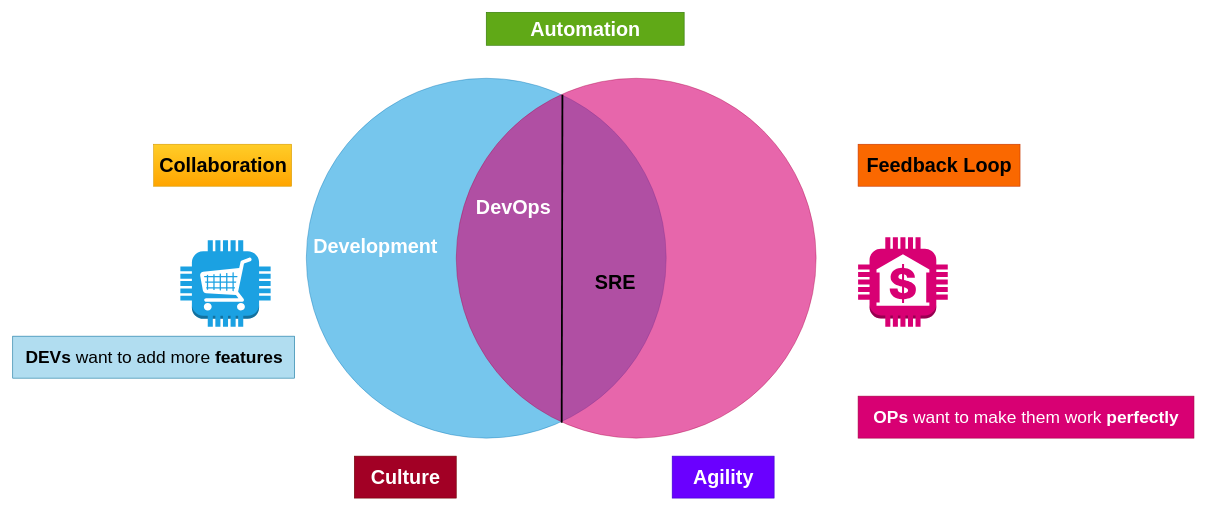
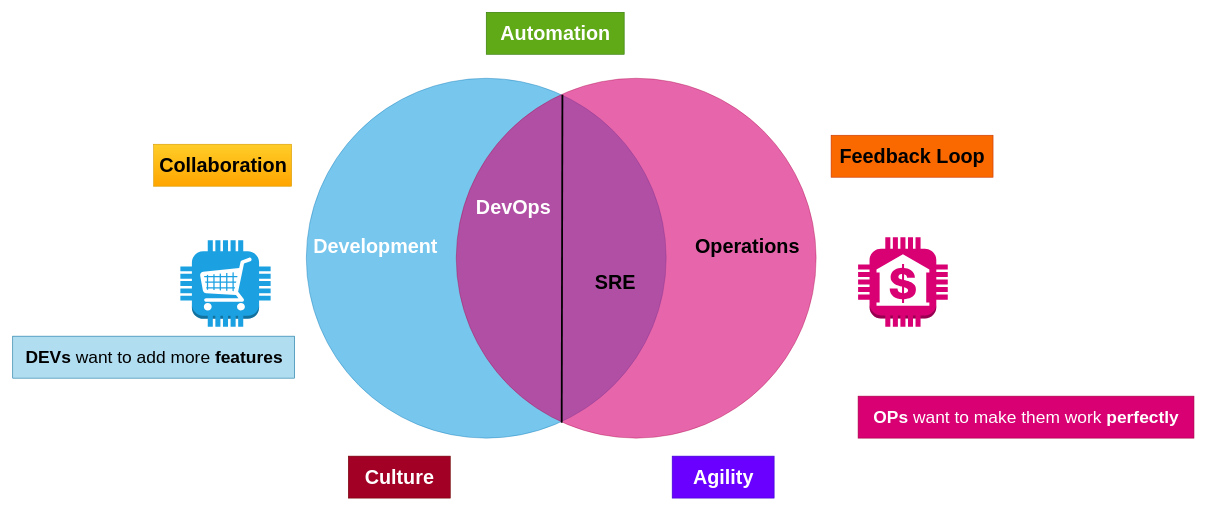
(585, 29) -> (555, 33)
(939, 165) -> (912, 156)
none -> (747, 246)
(405, 477) -> (399, 477)
